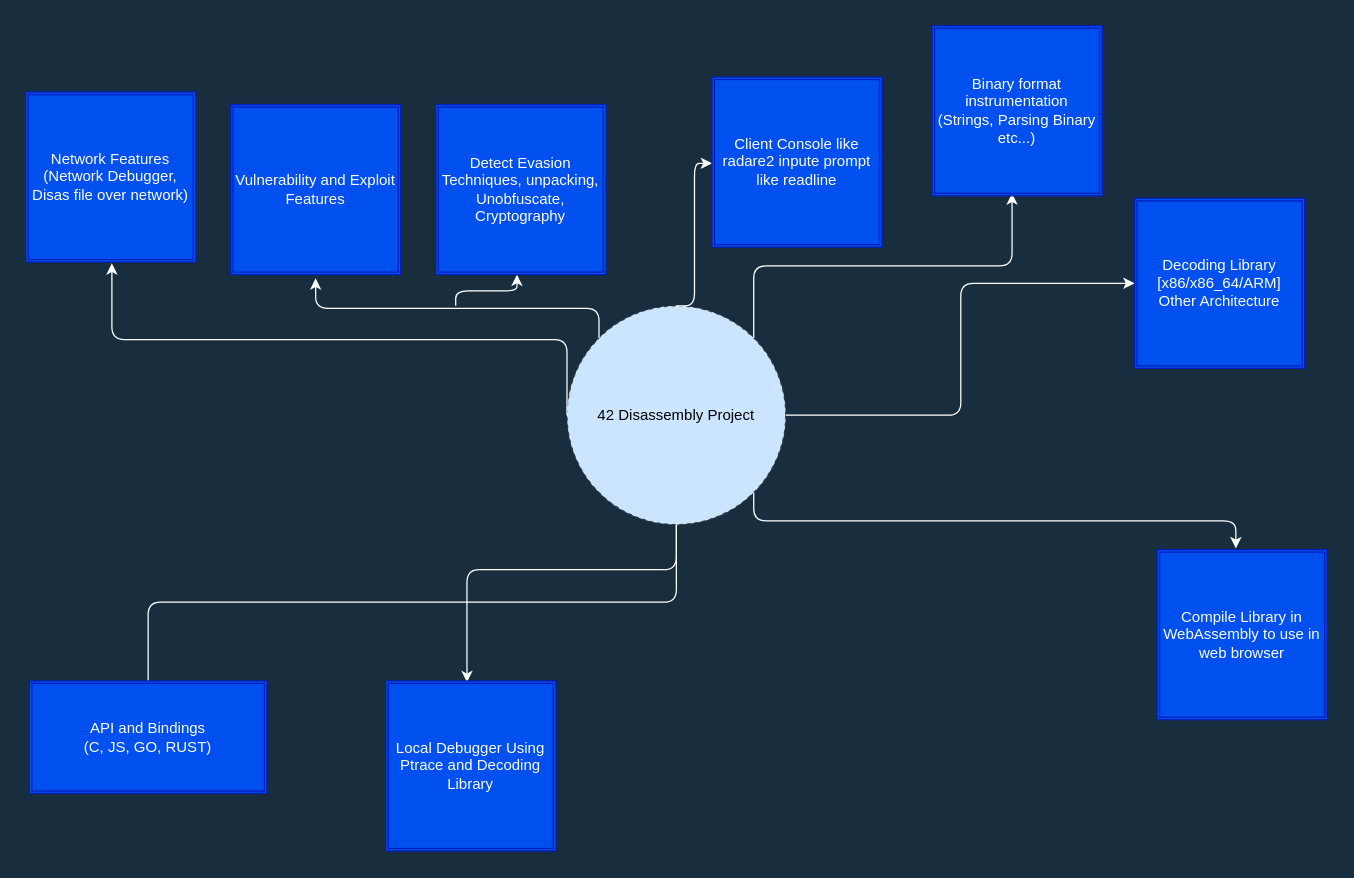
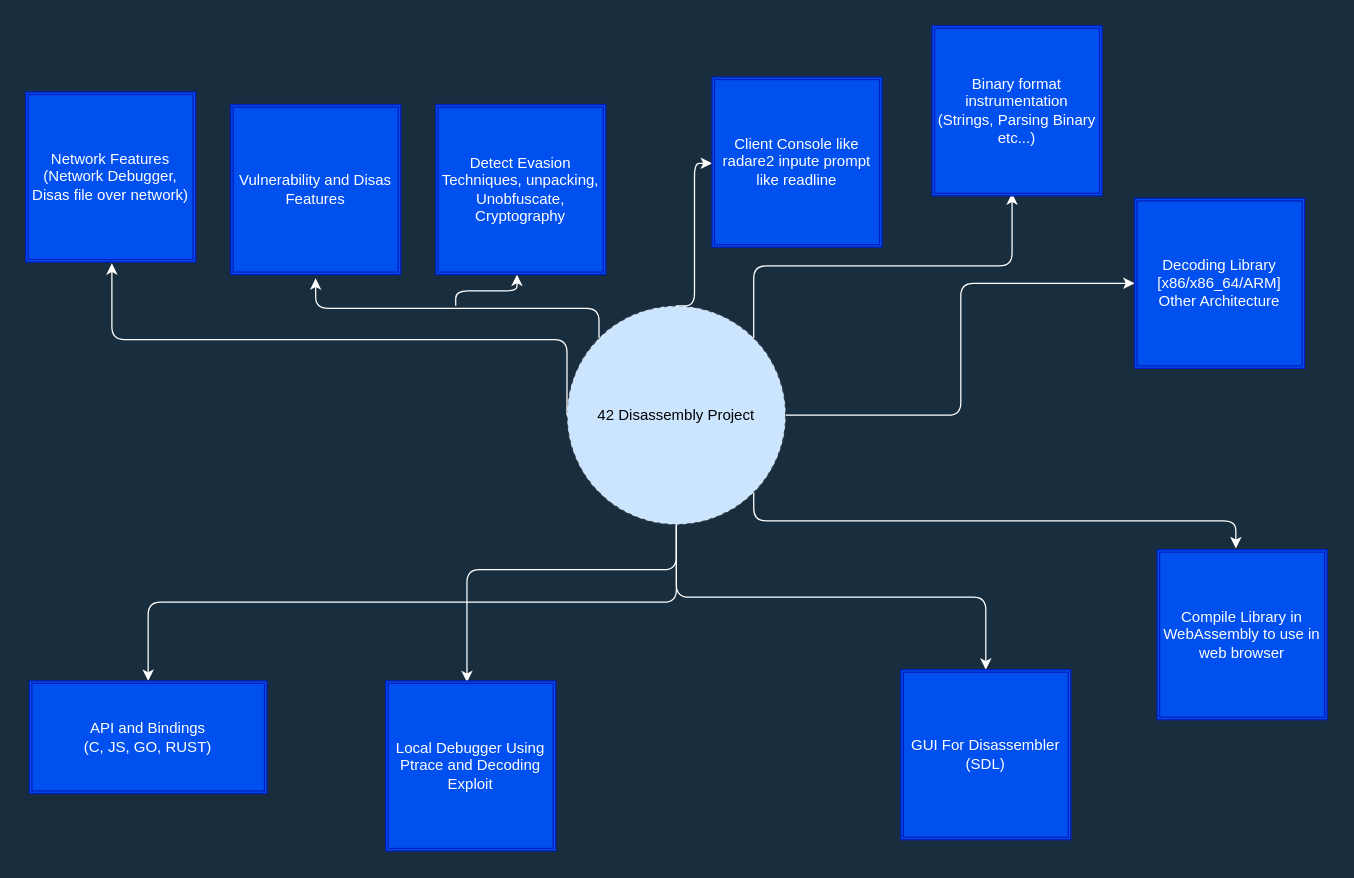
(316, 189) -> (316, 189)
none -> (860, 597)
(148, 674) -> (148, 671)
none -> (986, 754)
(471, 766) -> (471, 766)
